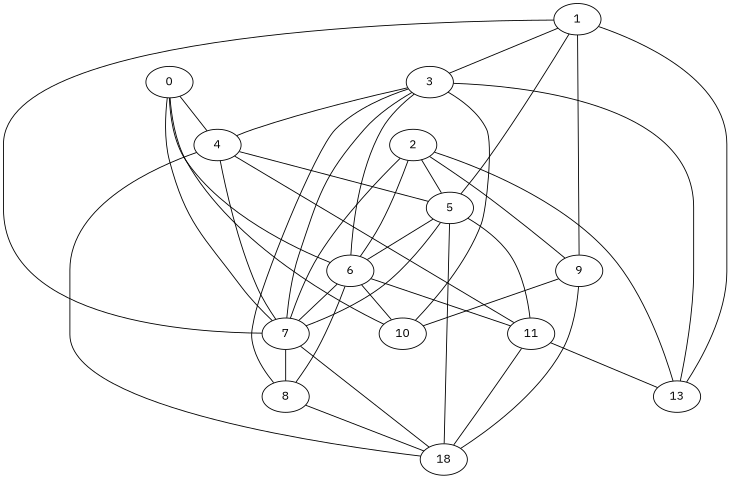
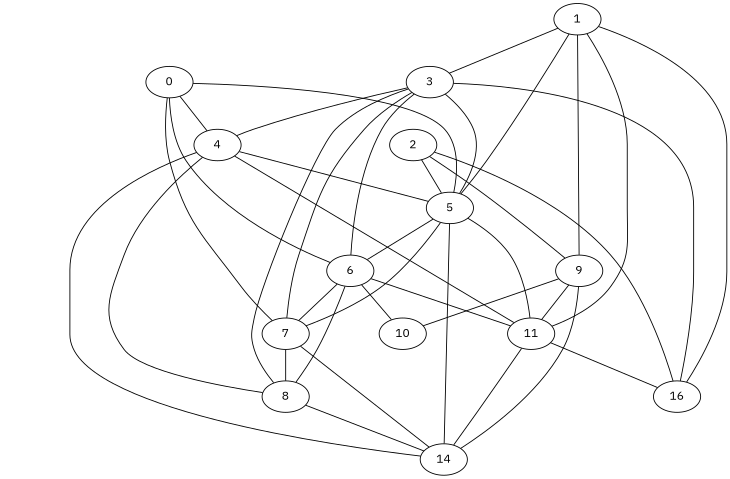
(76, 76) -> (627, 194)
(485, 208) -> (476, 140)
(388, 210) -> none
(335, 232) -> none
(248, 235) -> (347, 96)
(241, 243) -> (109, 313)
none -> (555, 302)
(677, 397) -> (677, 397)
(444, 460) -> (444, 460)
